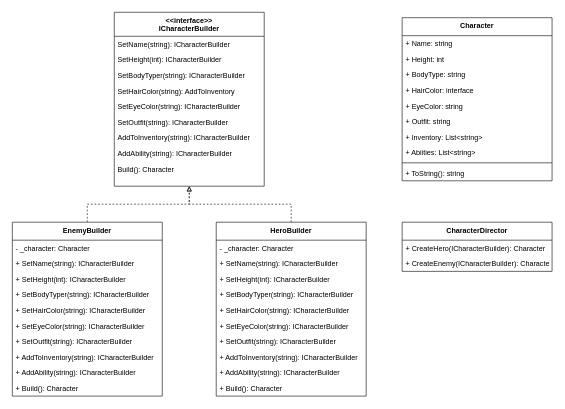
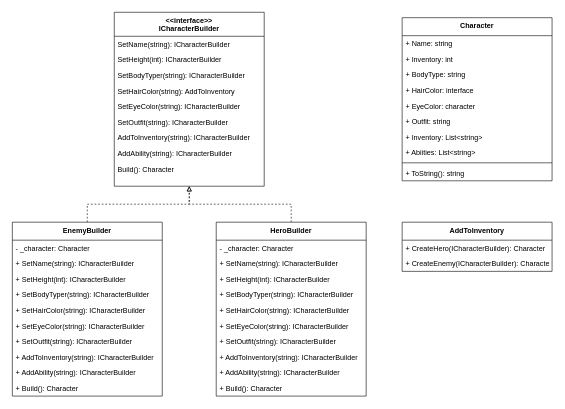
(427, 59) -> (434, 59)
(437, 106) -> (444, 106)
(477, 230) -> (477, 230)
